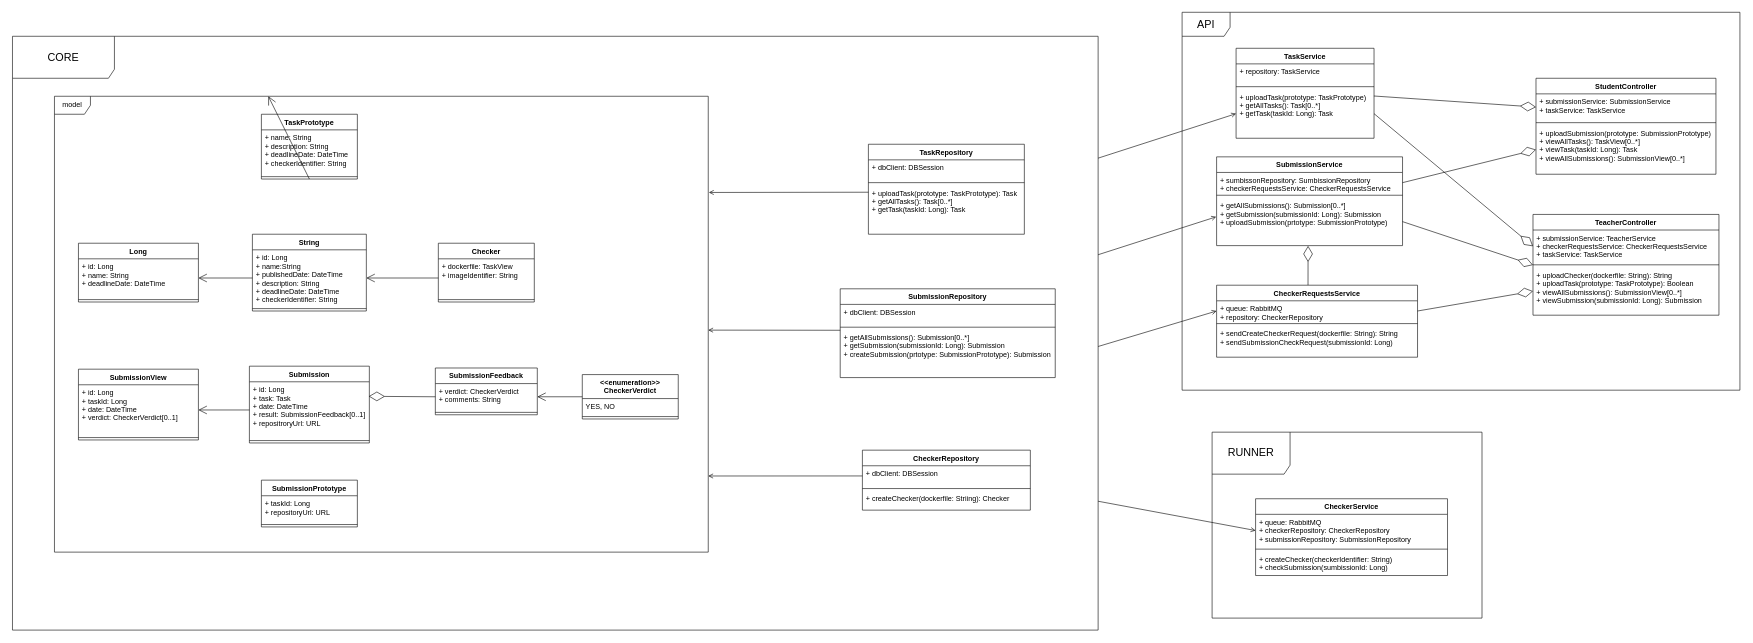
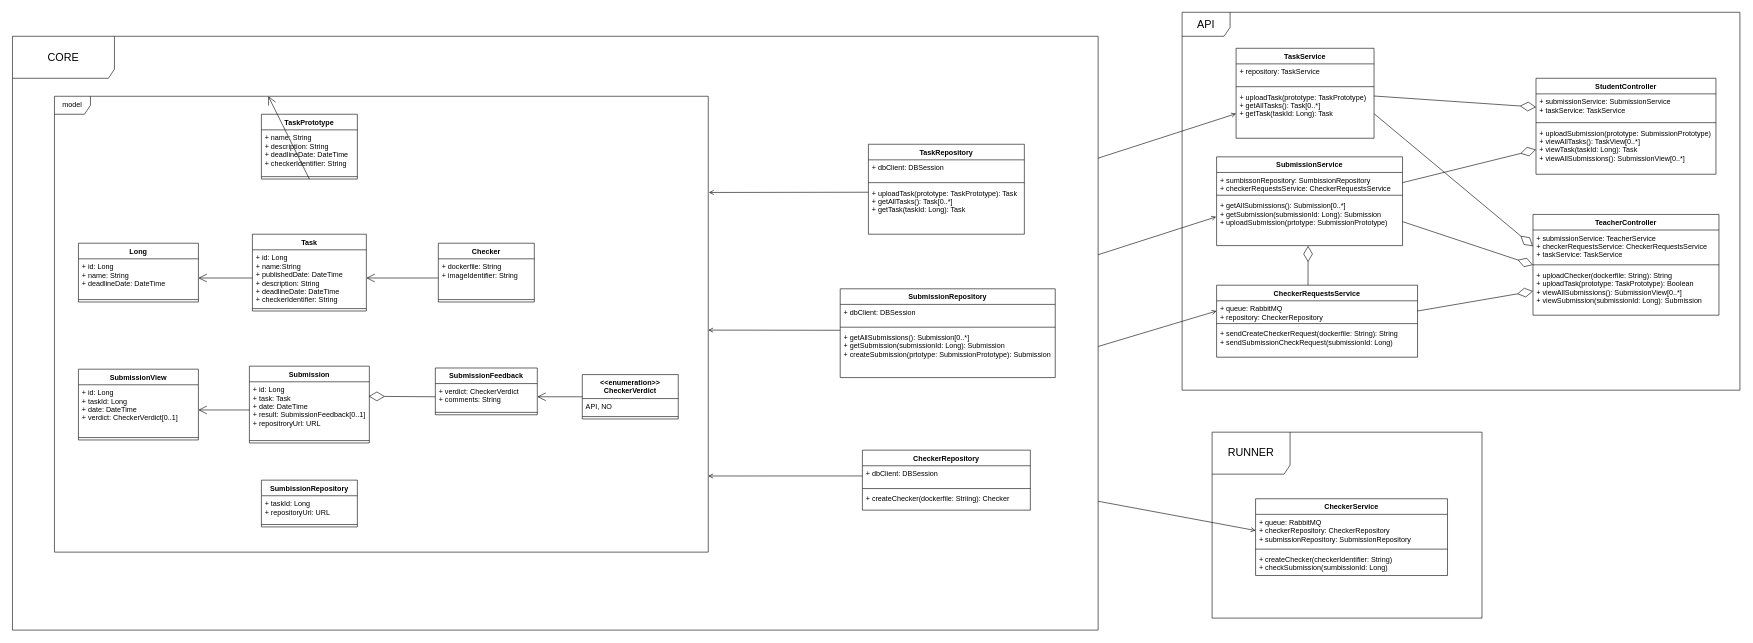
(309, 242) -> (309, 242)
(480, 267) -> (476, 267)
(598, 407) -> (598, 407)
(309, 488) -> (309, 488)
